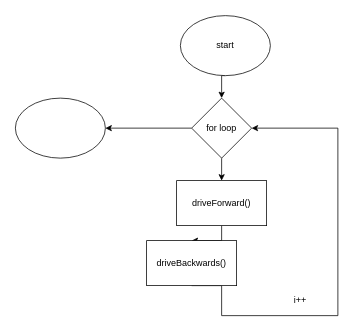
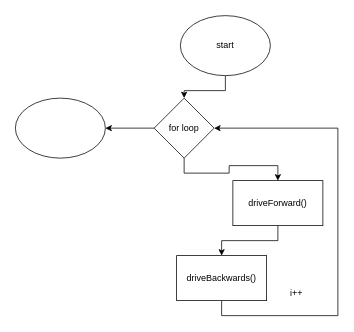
(222, 128) -> (184, 128)
(222, 203) -> (278, 203)
(192, 263) -> (222, 278)
(300, 300) -> (297, 293)
